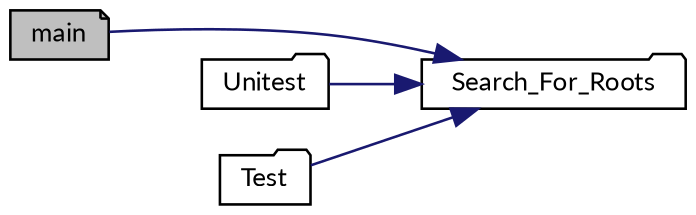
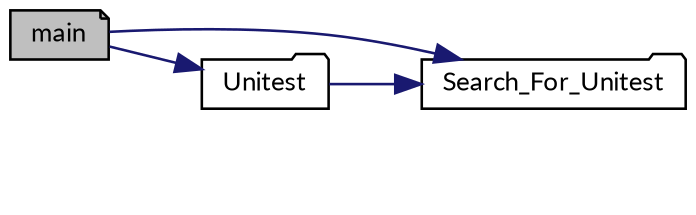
none -> (143, 55)
(554, 84) -> (554, 84)
(265, 180) -> none
